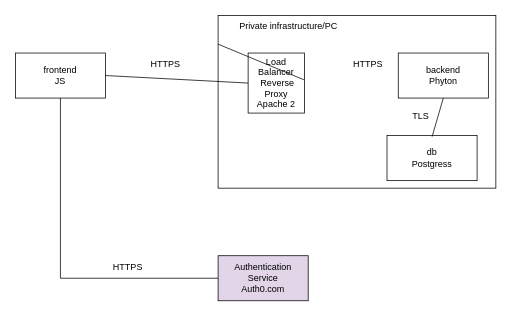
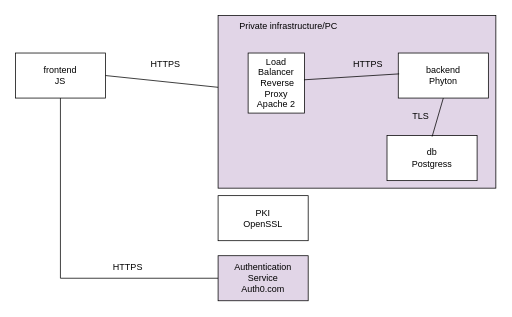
(261, 62) -> (351, 77)
(182, 79) -> (168, 82)
(357, 102) -> (357, 102)
none -> (263, 218)
